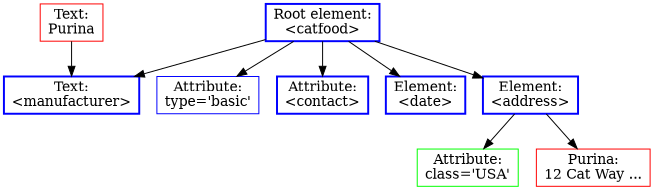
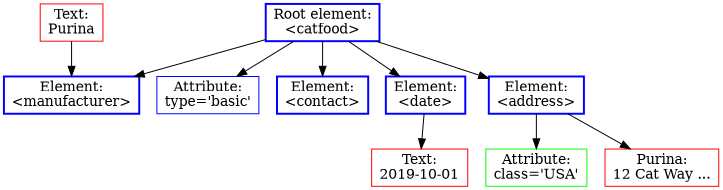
(72, 95) -> (72, 95)
(323, 95) -> (323, 95)
none -> (420, 168)
